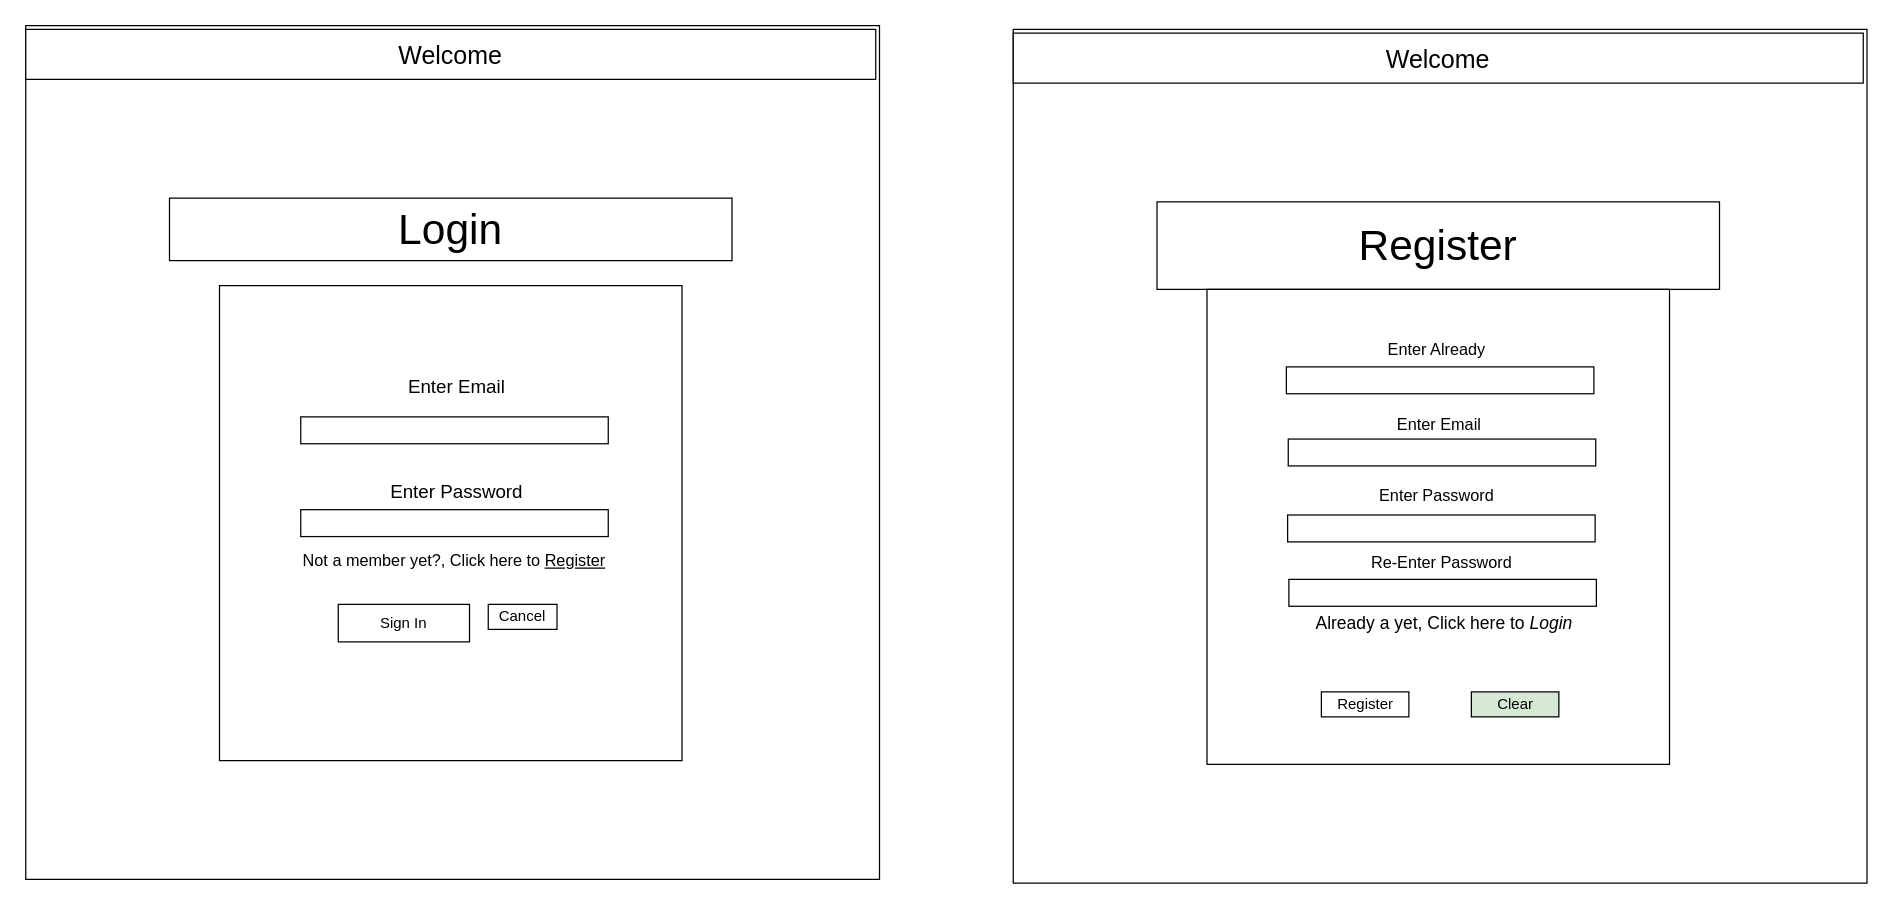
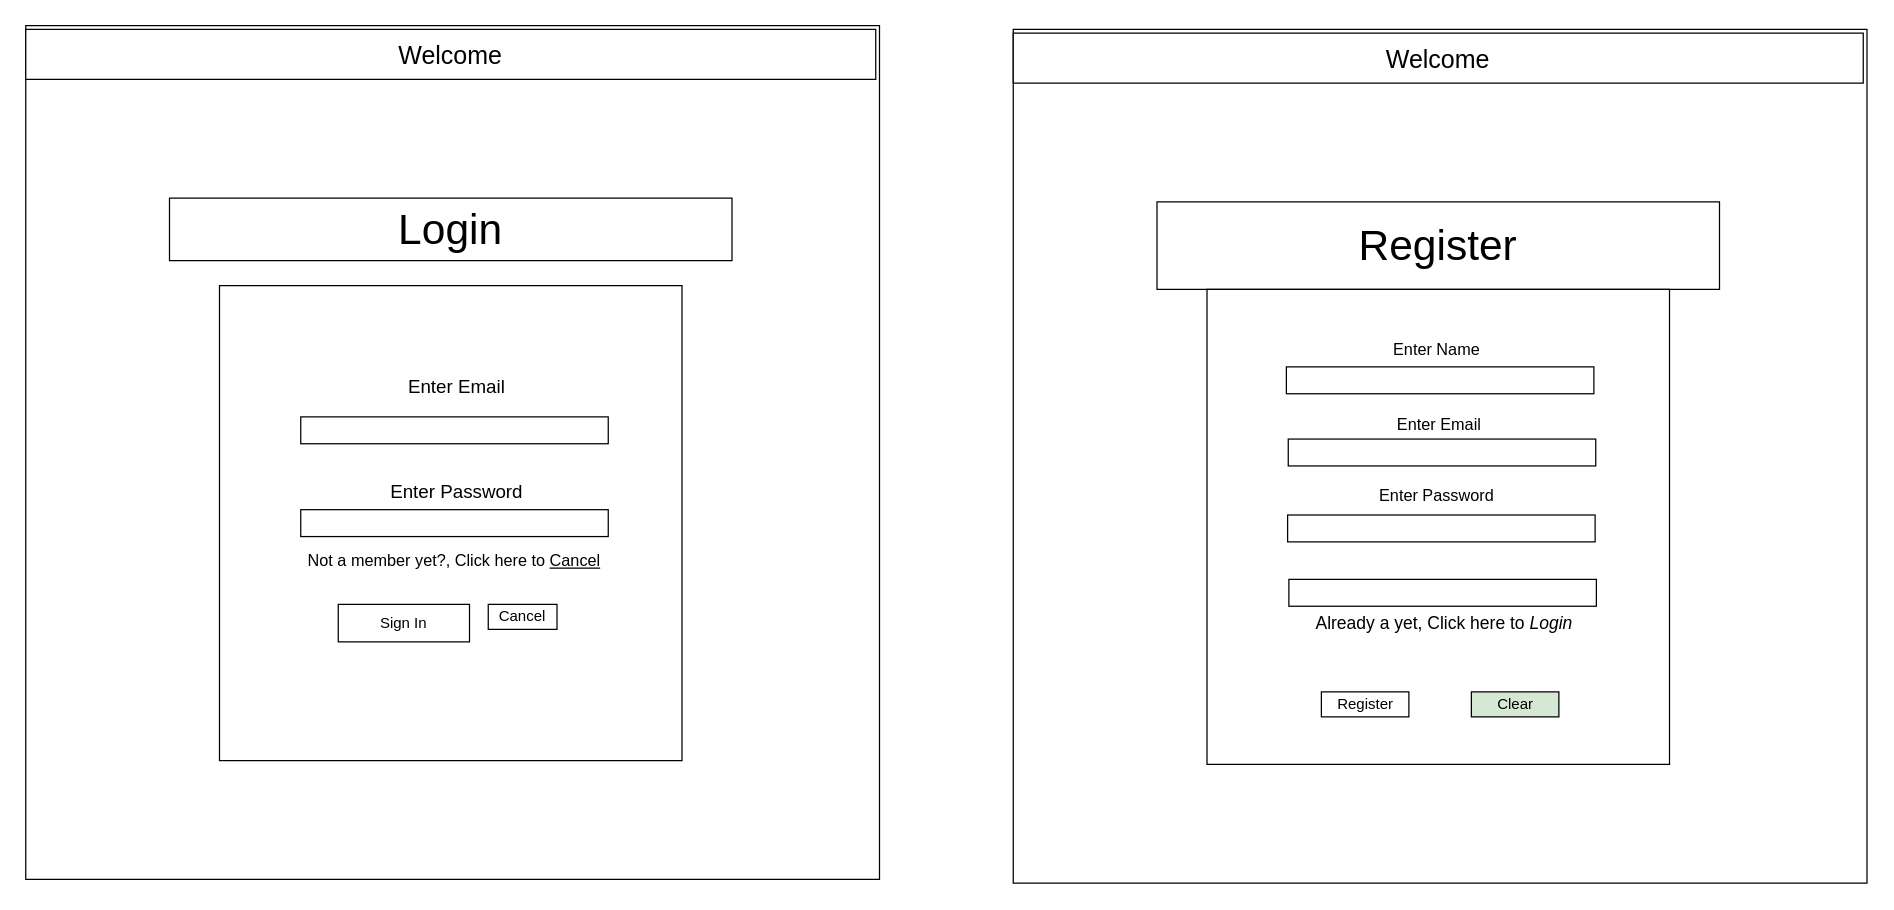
(1437, 348) -> (1437, 348)
(454, 561) -> (454, 561)
(1441, 561) -> none
